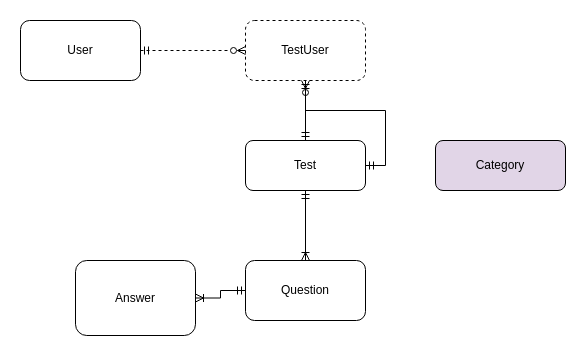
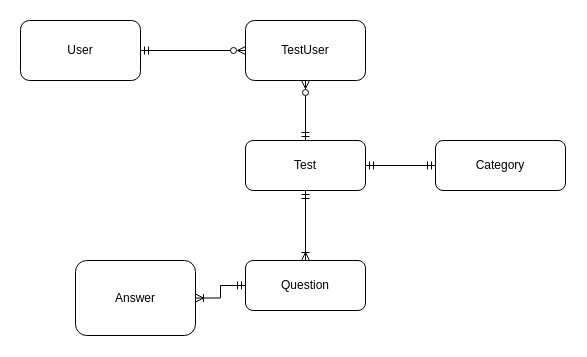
(186, 51) -> (186, 51)
(306, 51) -> (306, 51)
(376, 111) -> (410, 166)
(501, 166) -> (501, 166)
(306, 291) -> (306, 286)
